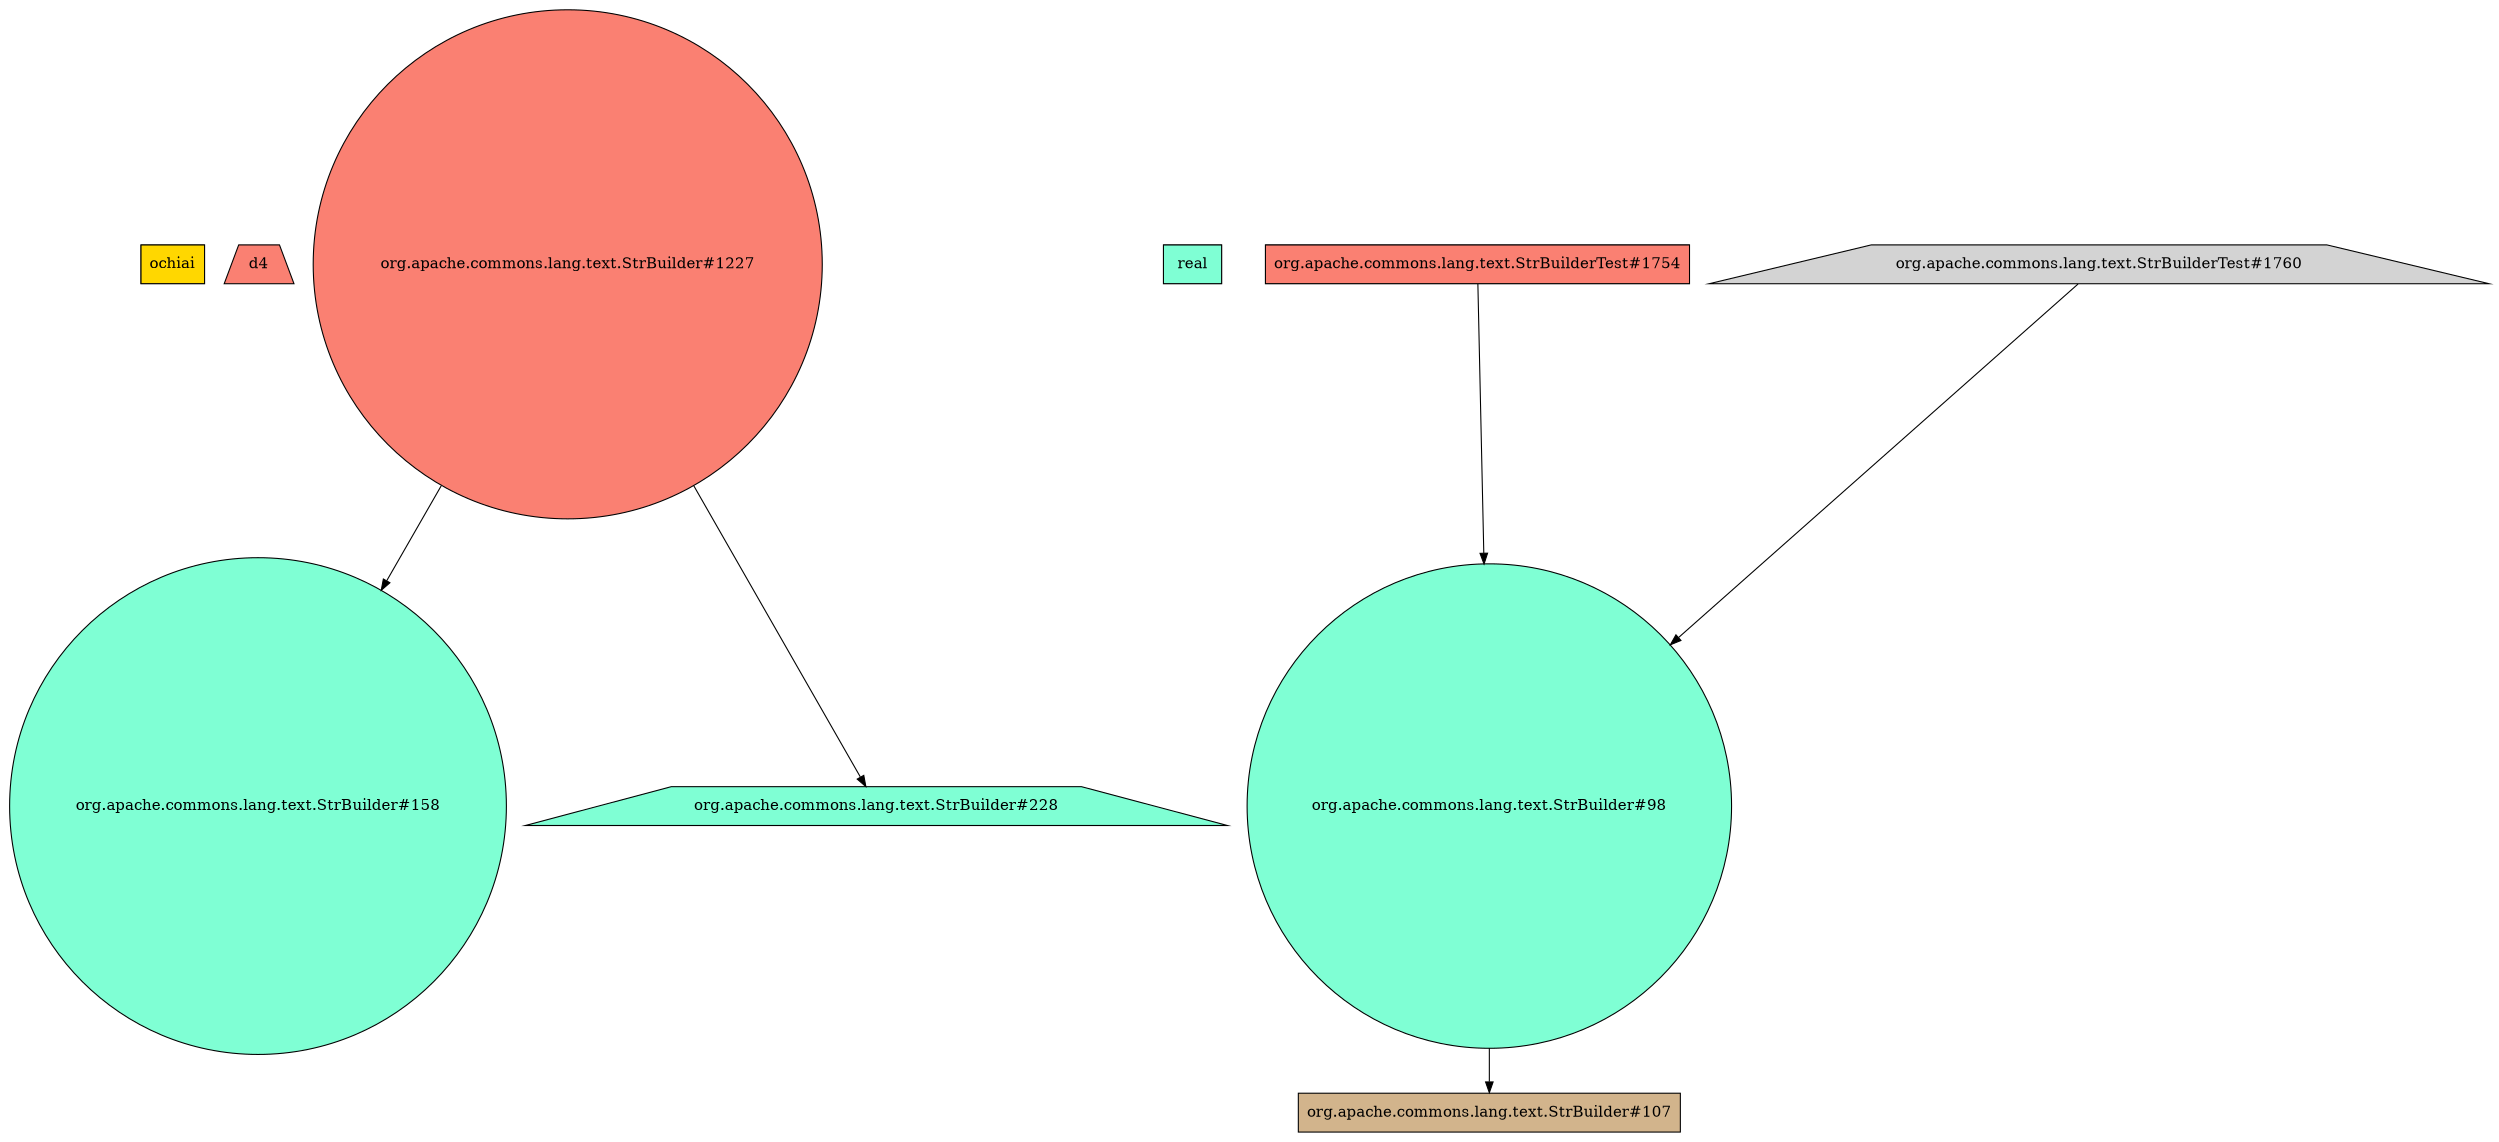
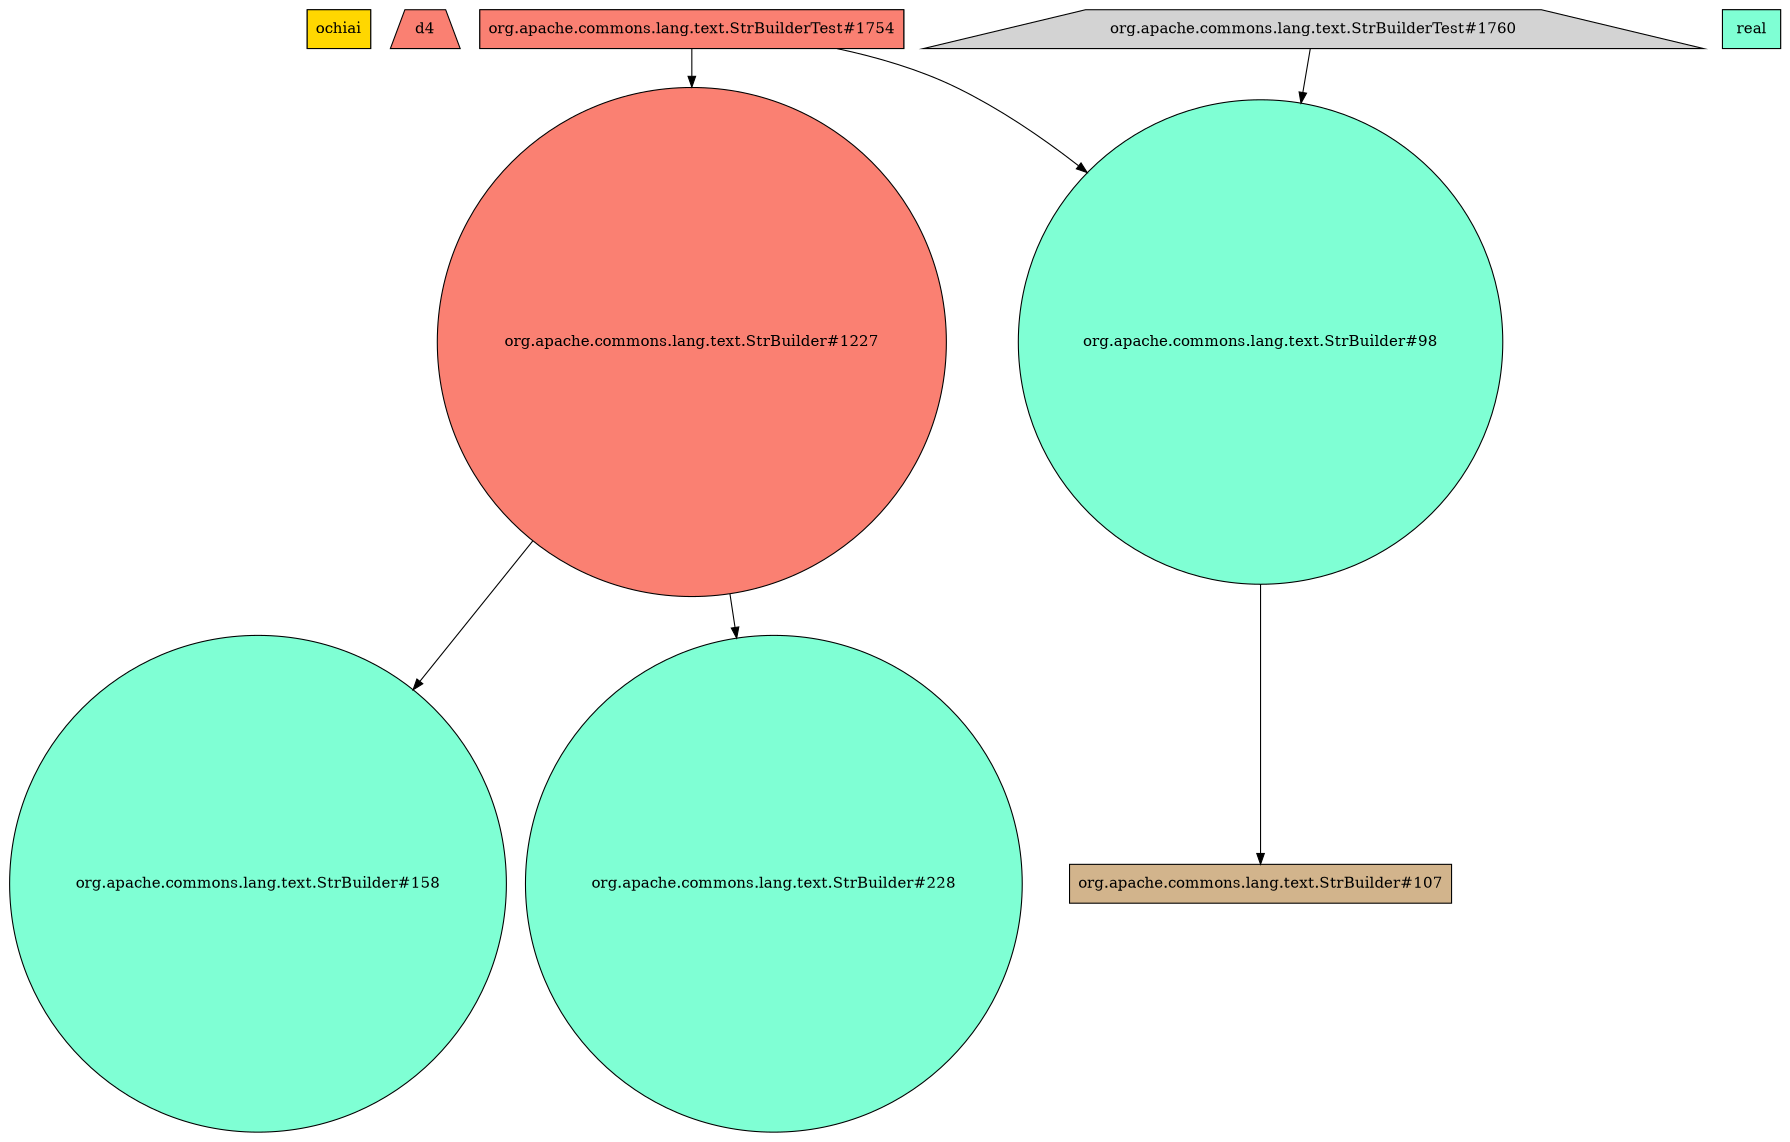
none -> (692, 62)
(876, 806) -> (774, 884)
